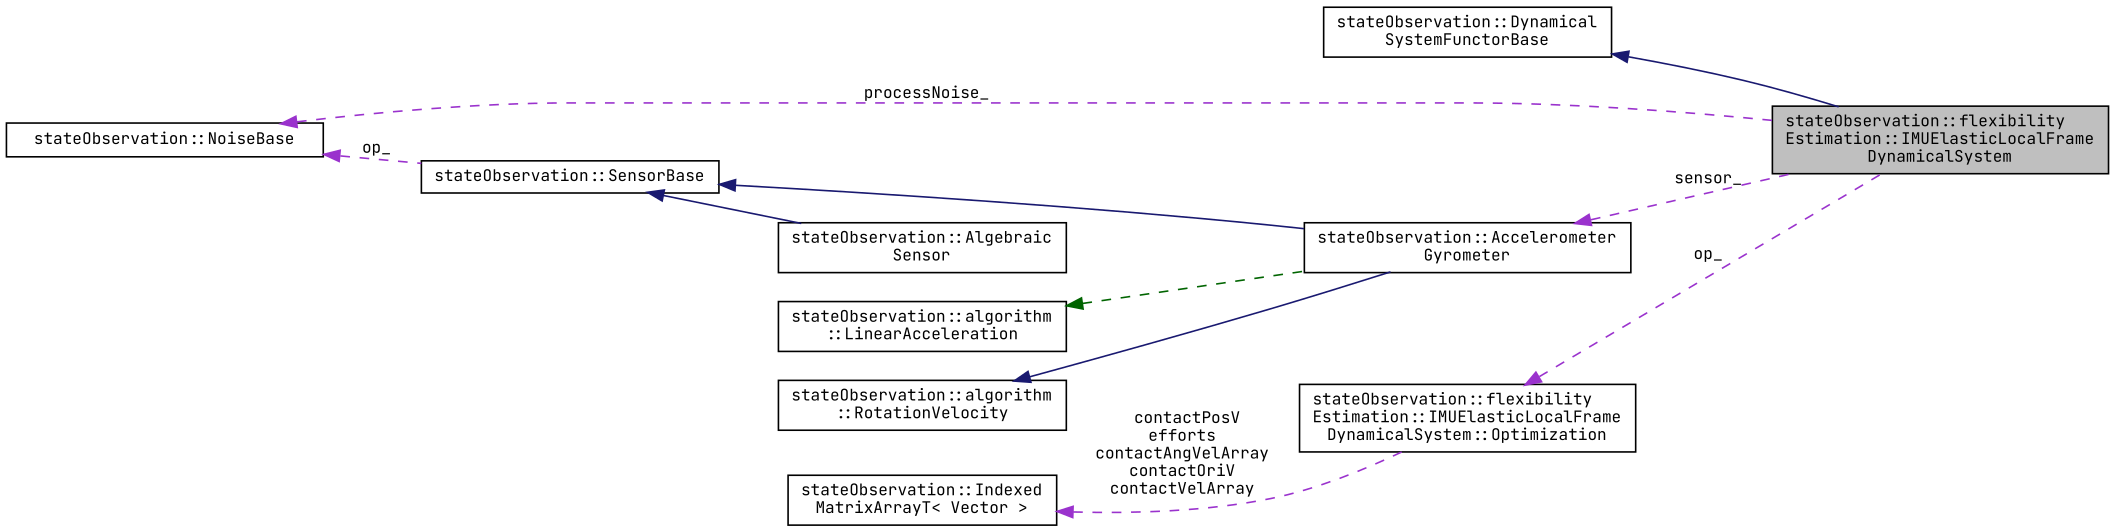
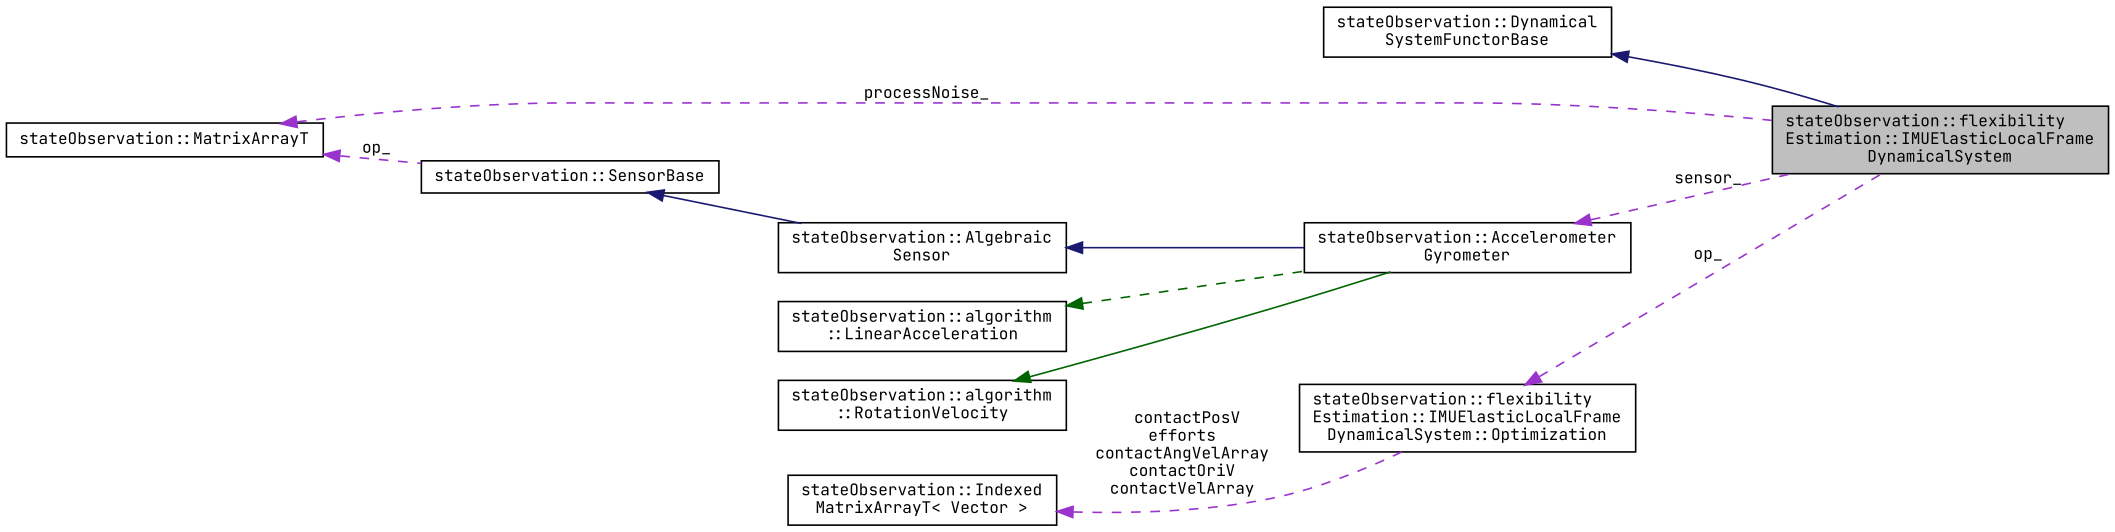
(165, 140) -> (165, 140)
(1020, 204) -> (1193, 248)
(1211, 326) -> (1211, 326)
